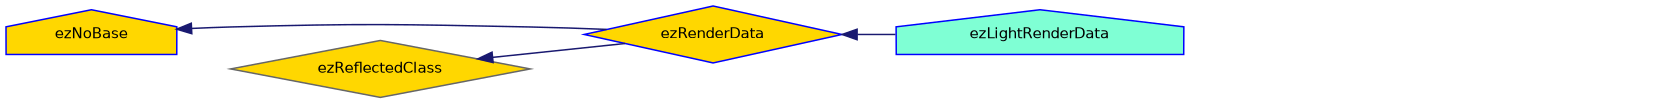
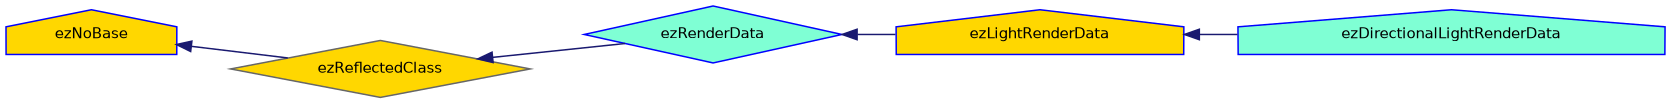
(399, 25) -> (240, 52)
(713, 34) -> (713, 34)
(1040, 34) -> (1040, 34)
none -> (1452, 34)
